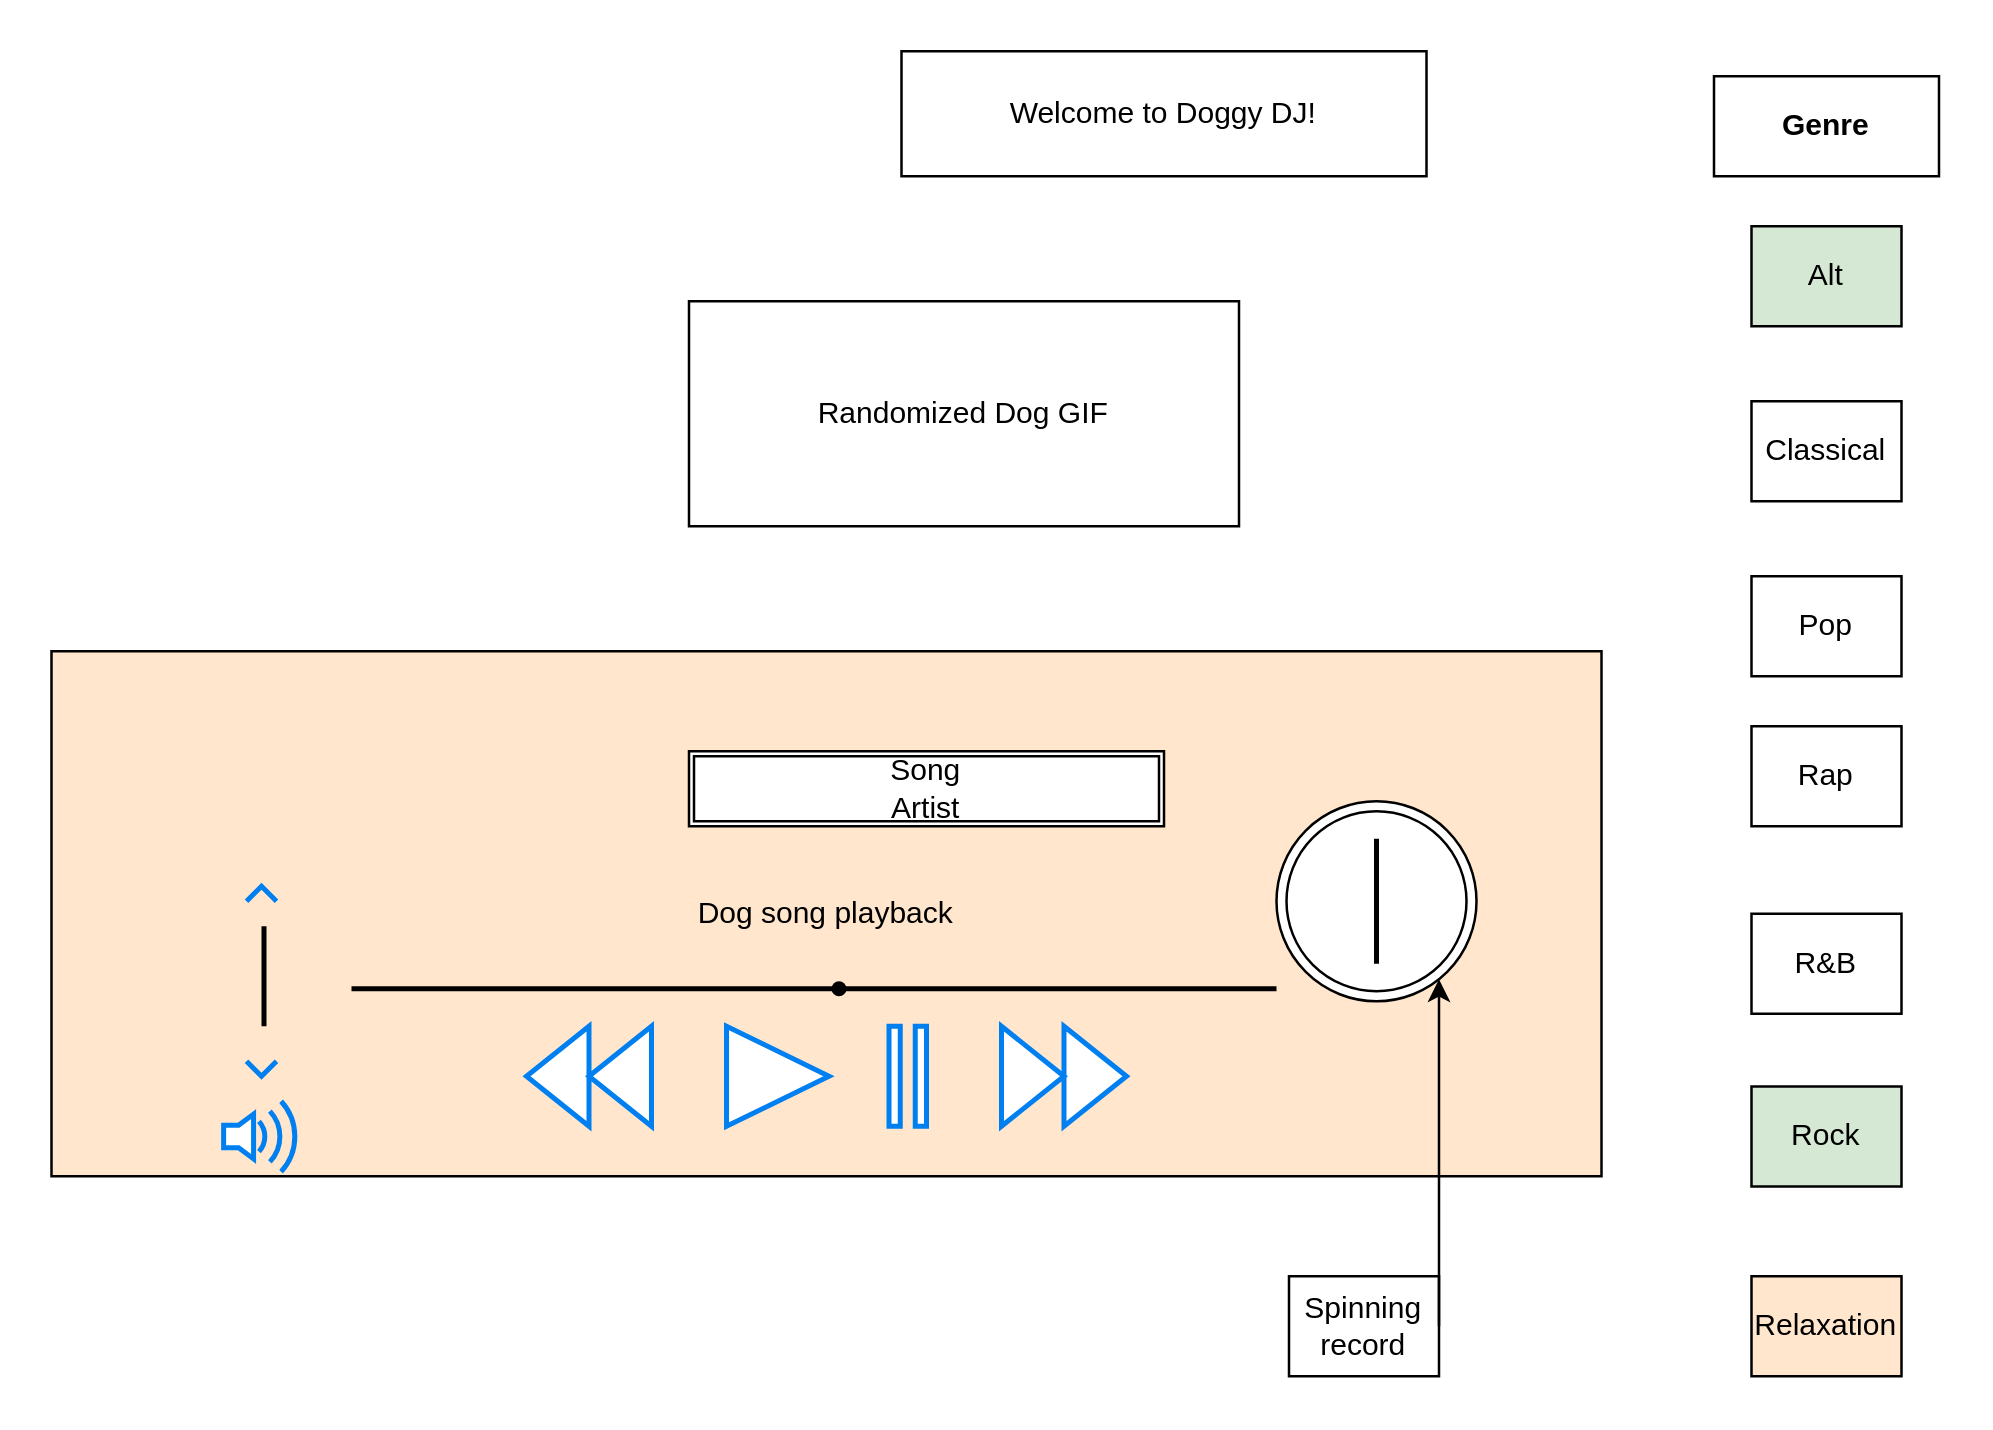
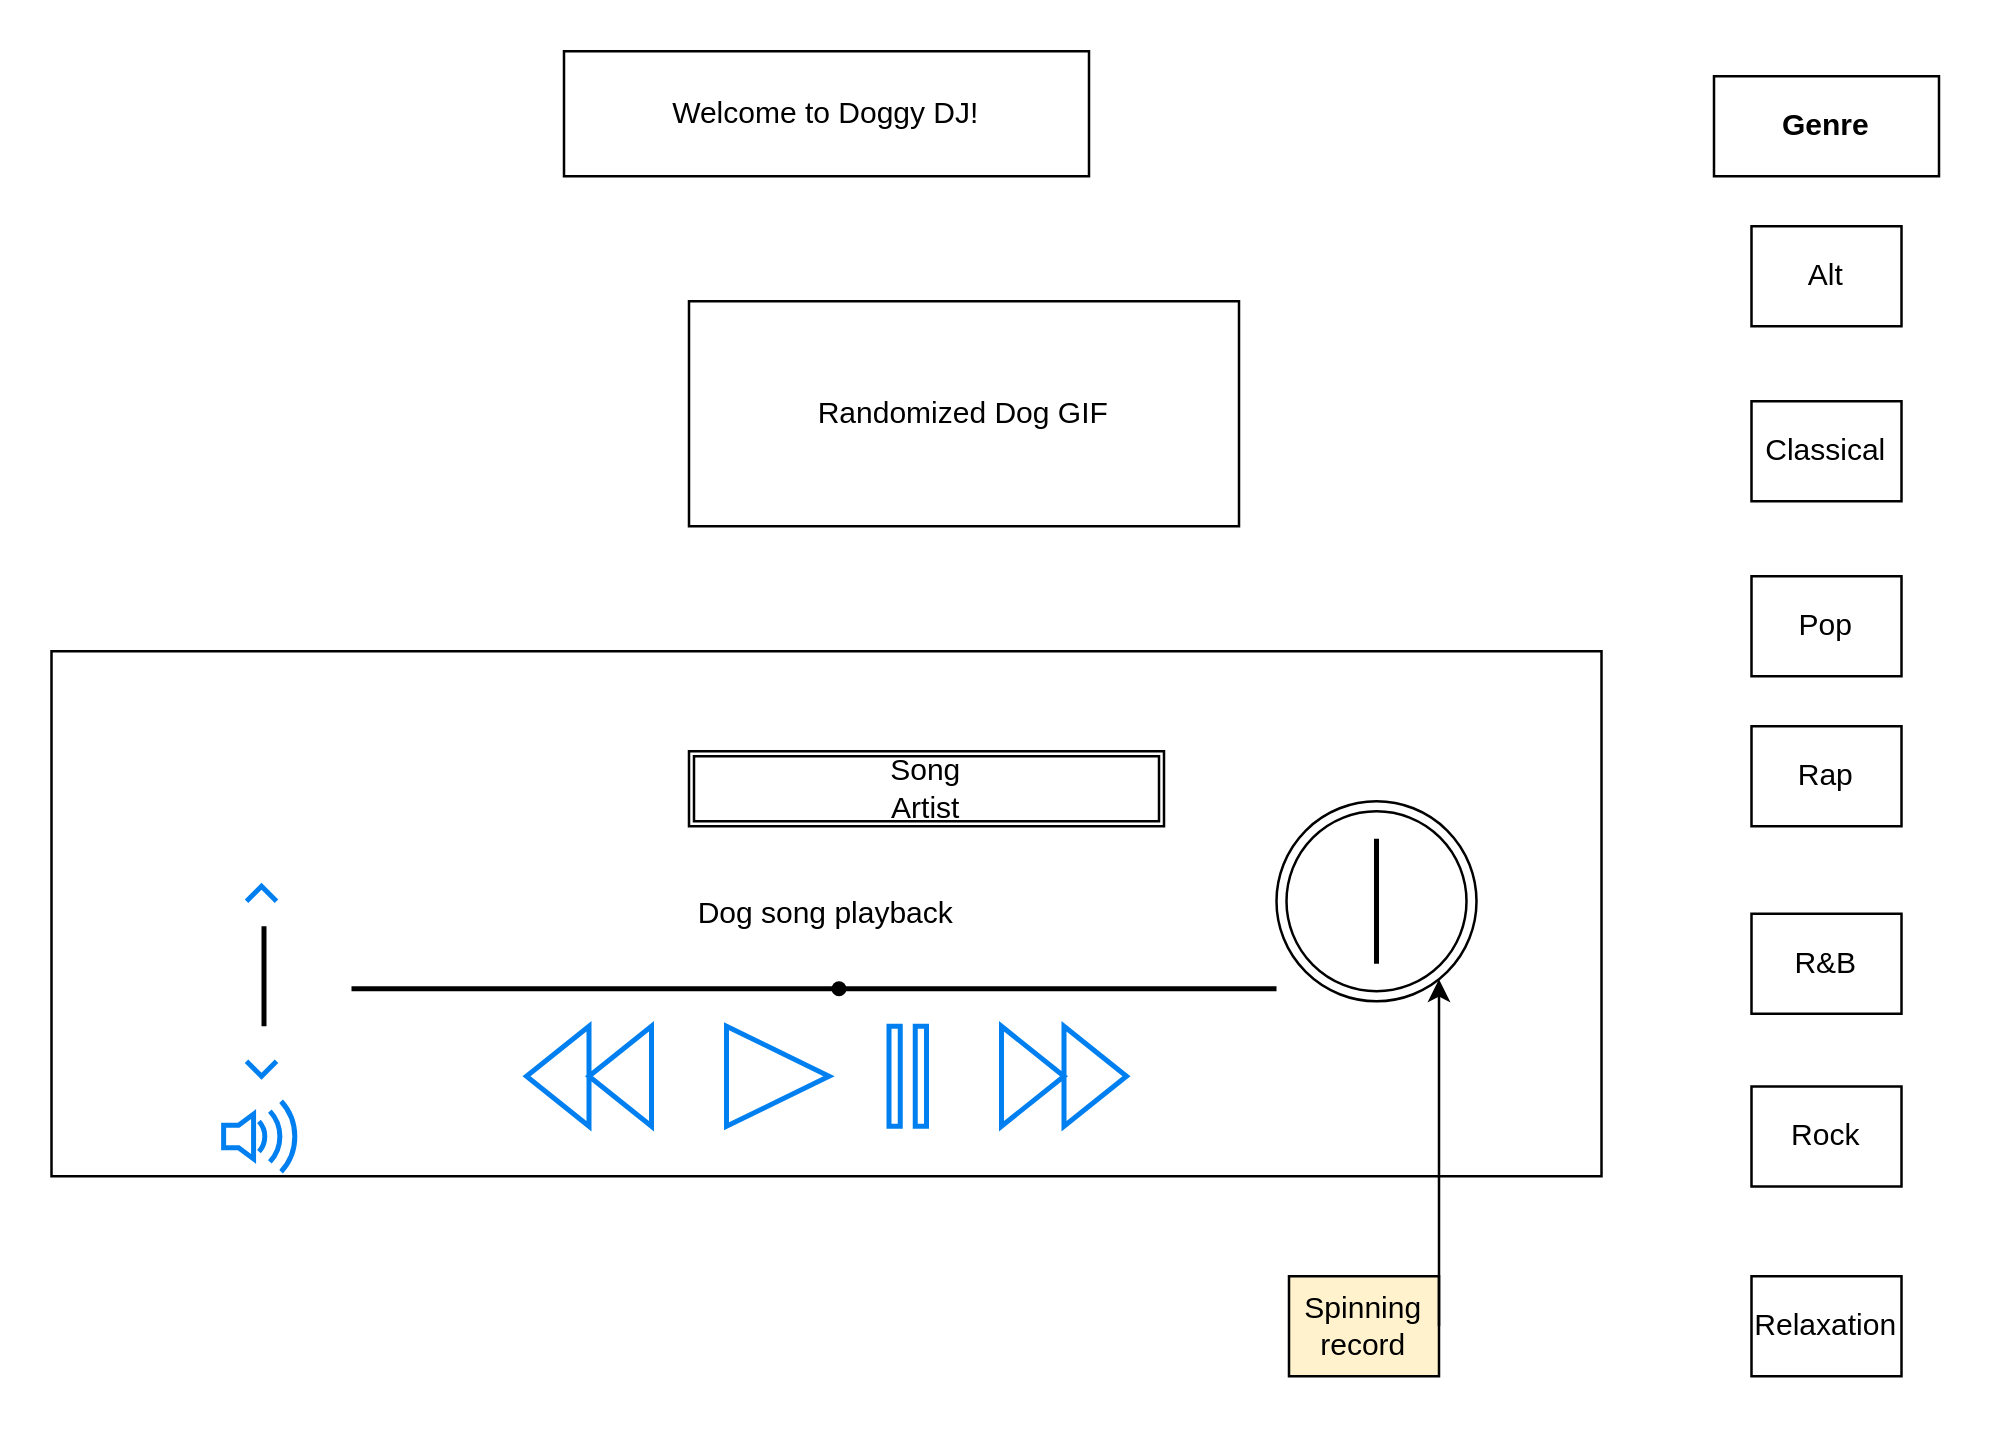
(1164, 114) -> (826, 114)
(1826, 276) -> (1826, 276)
(826, 914) -> (826, 914)
(1826, 1137) -> (1826, 1137)
(1364, 1326) -> (1364, 1326)
(1826, 1326) -> (1826, 1326)
